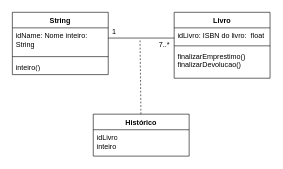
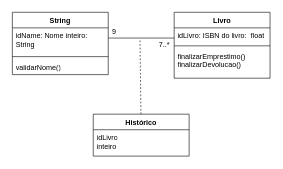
(114, 32) -> (114, 32)
(32, 68) -> (40, 68)
